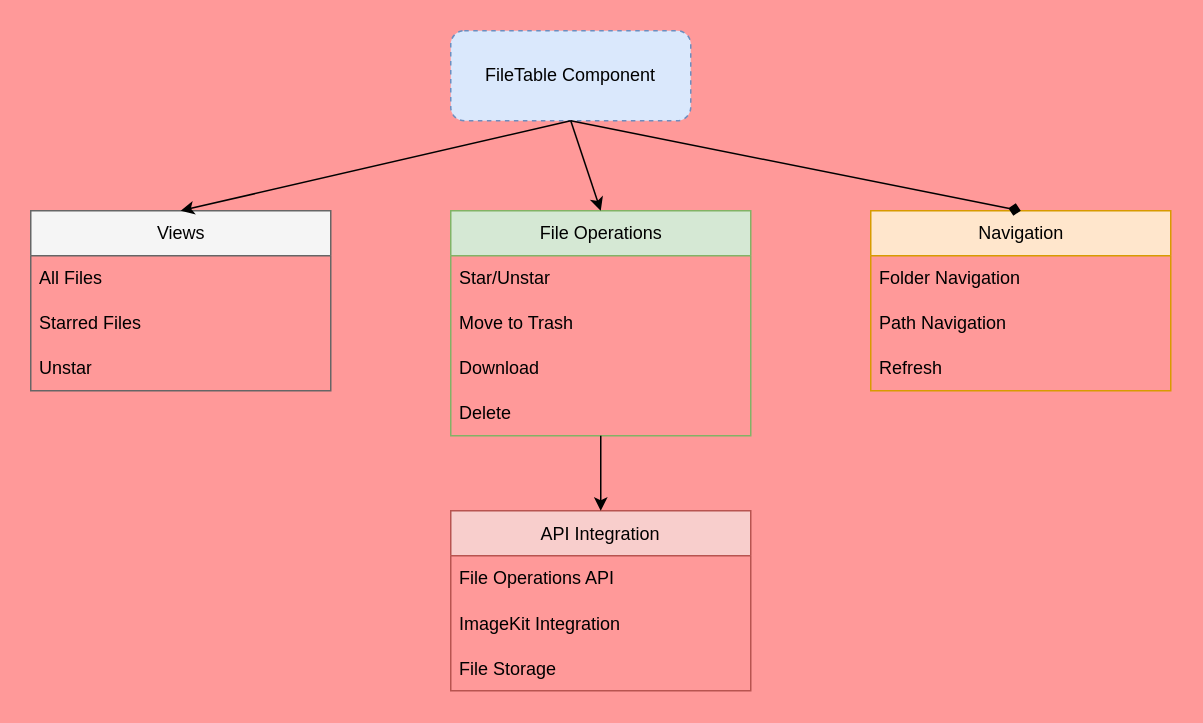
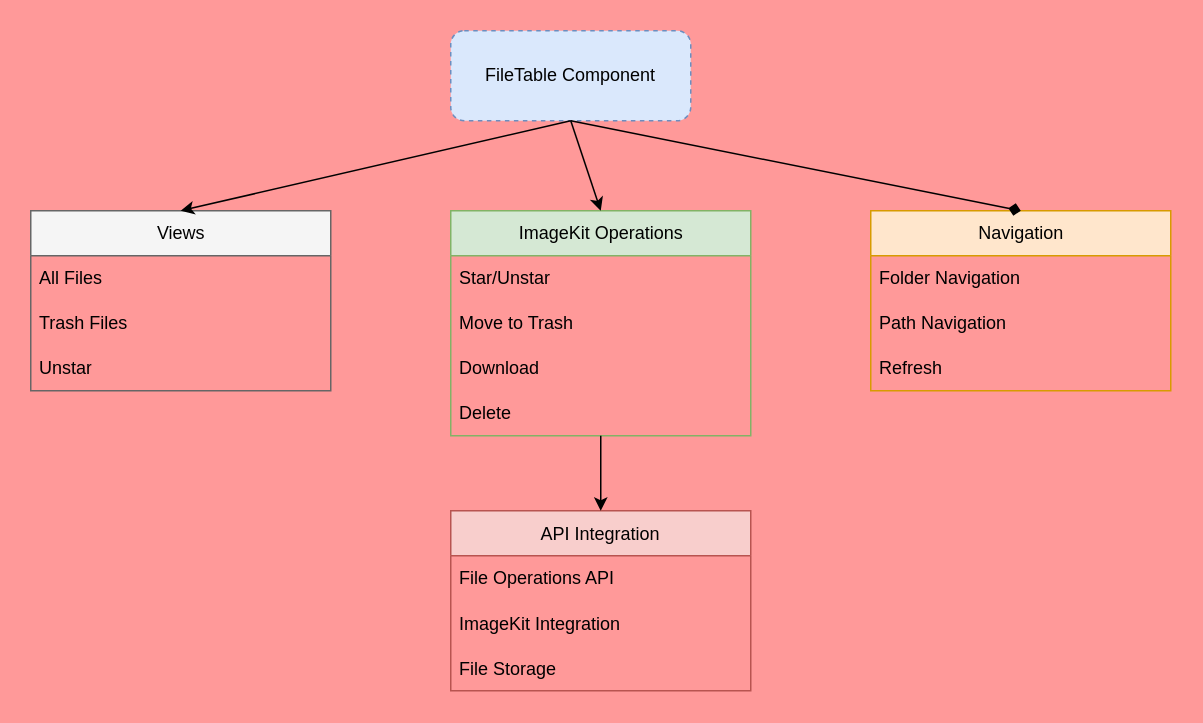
(602, 233) -> (602, 233)
(98, 323) -> (88, 323)
